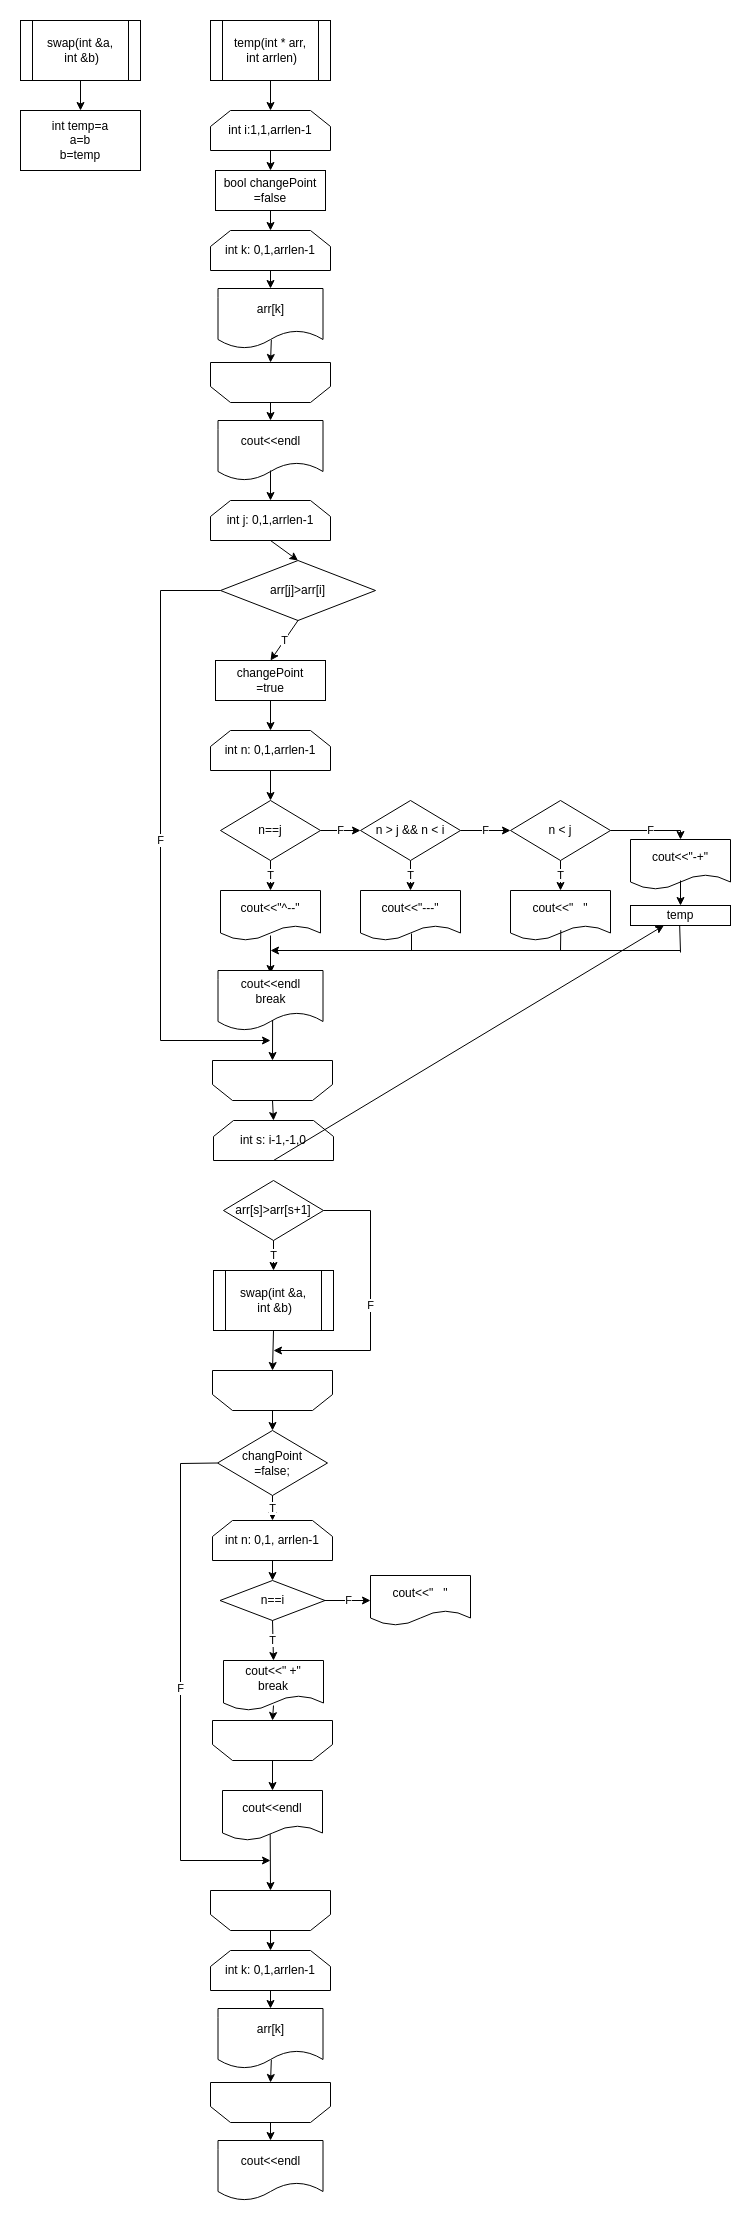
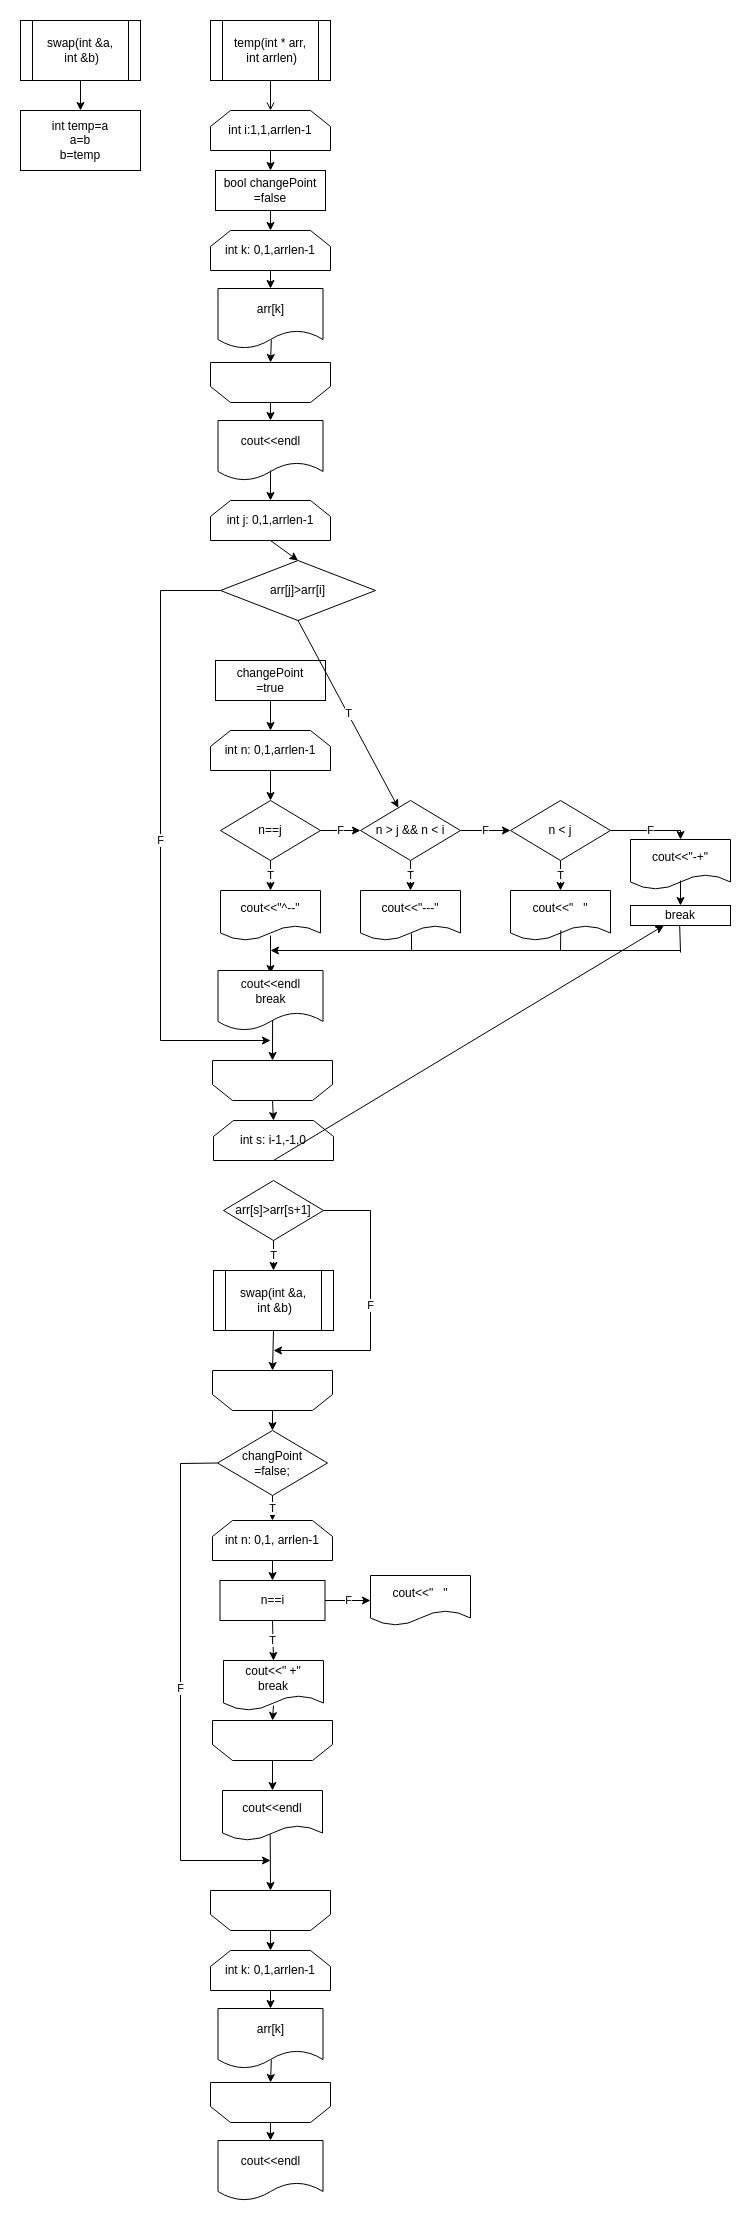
(271, 102) -> (271, 104)
(286, 638) -> (347, 711)
(681, 916) -> (681, 916)
(273, 1601) -> (273, 1601)
